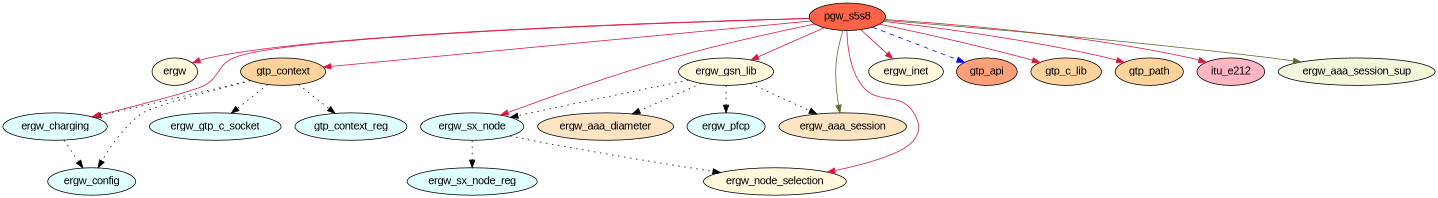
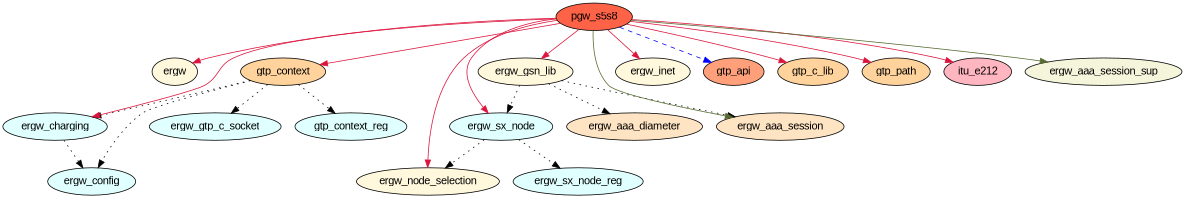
(726, 127) -> none
